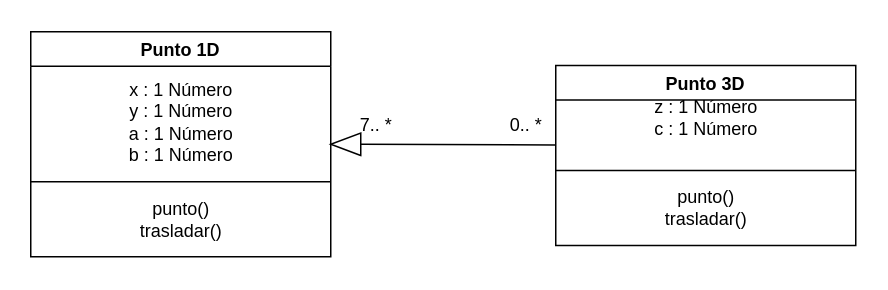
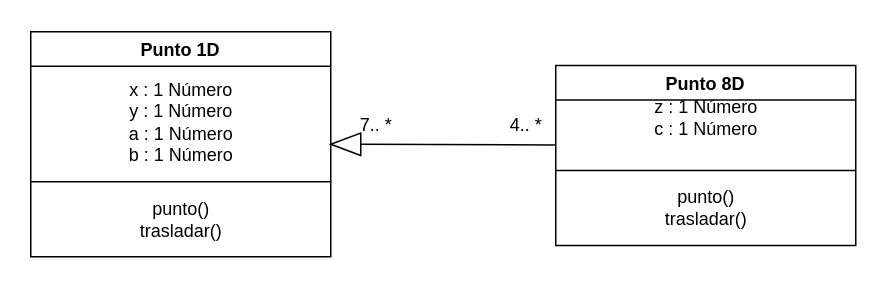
(705, 83) -> (705, 83)
(527, 125) -> (527, 125)
